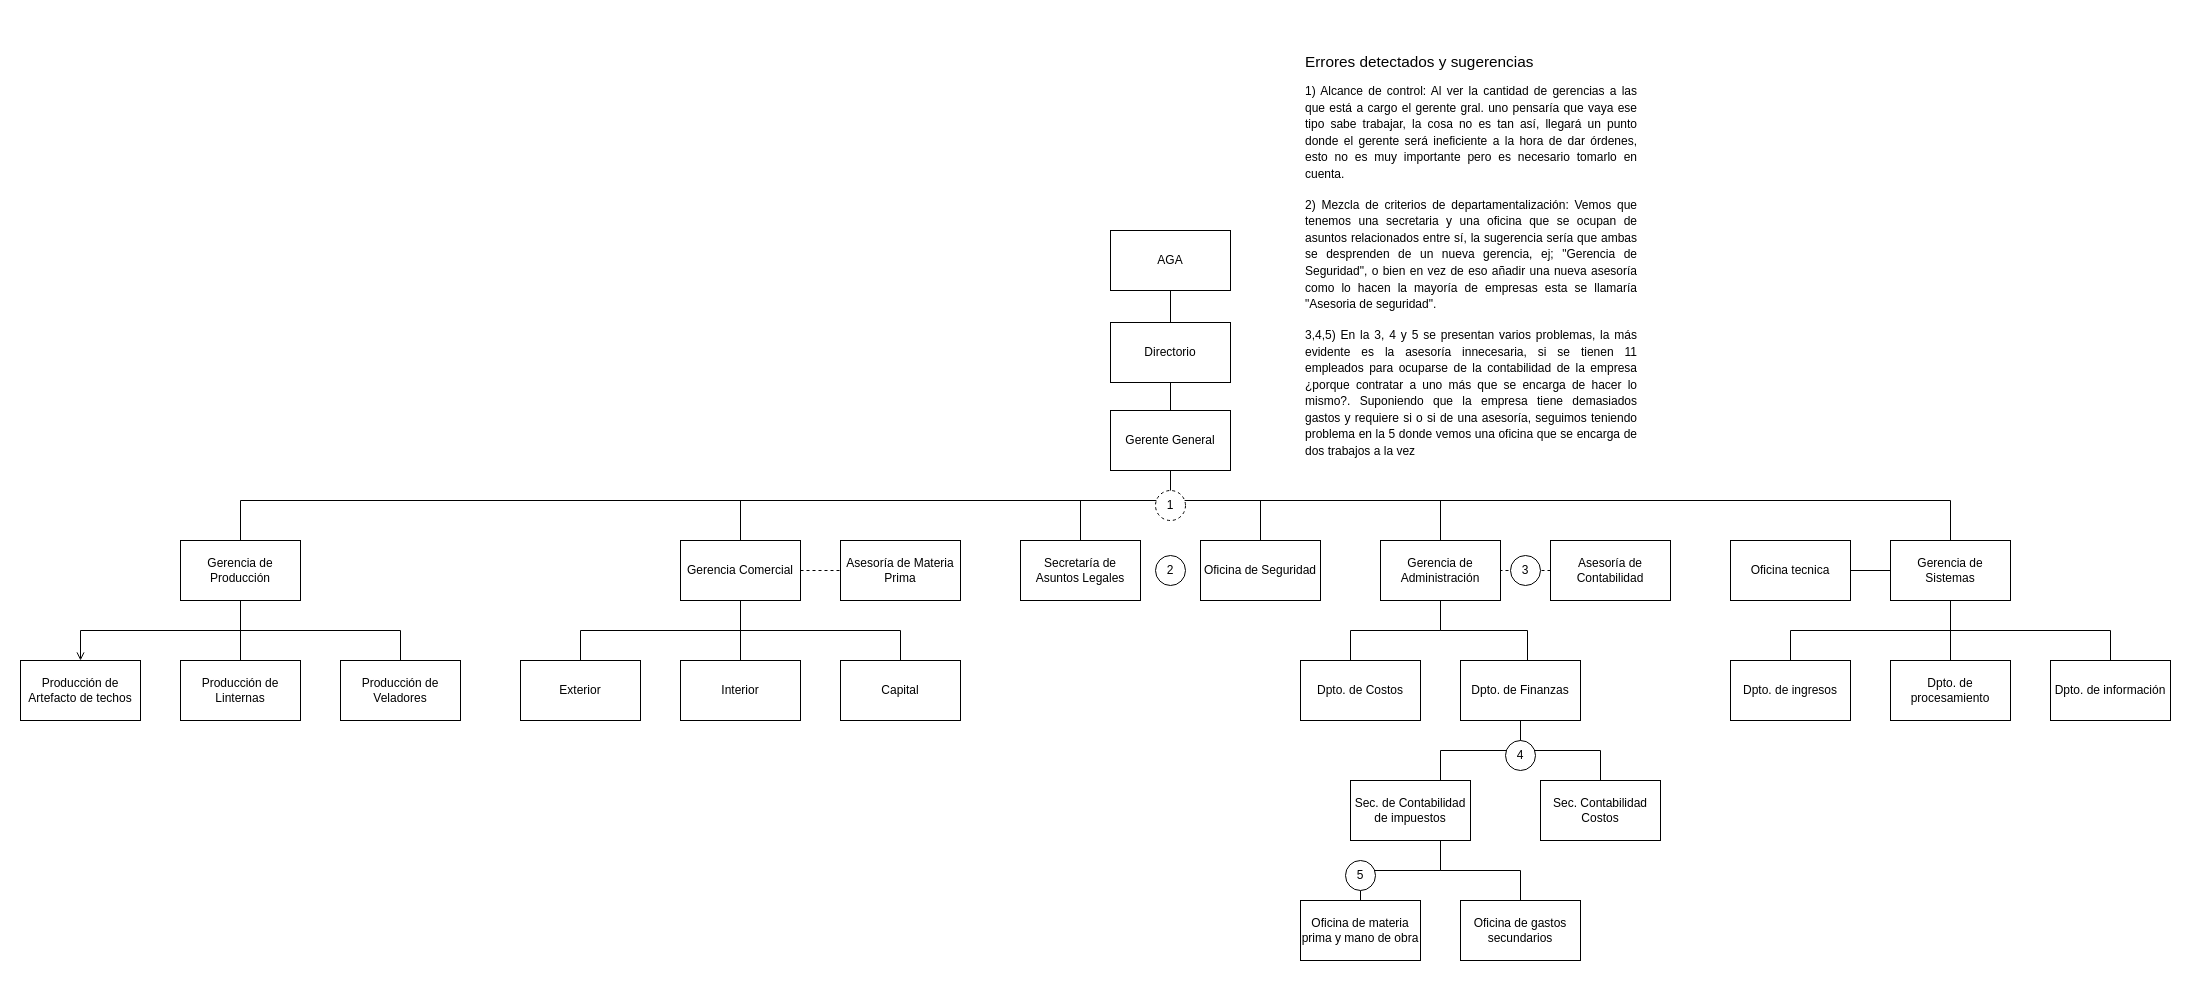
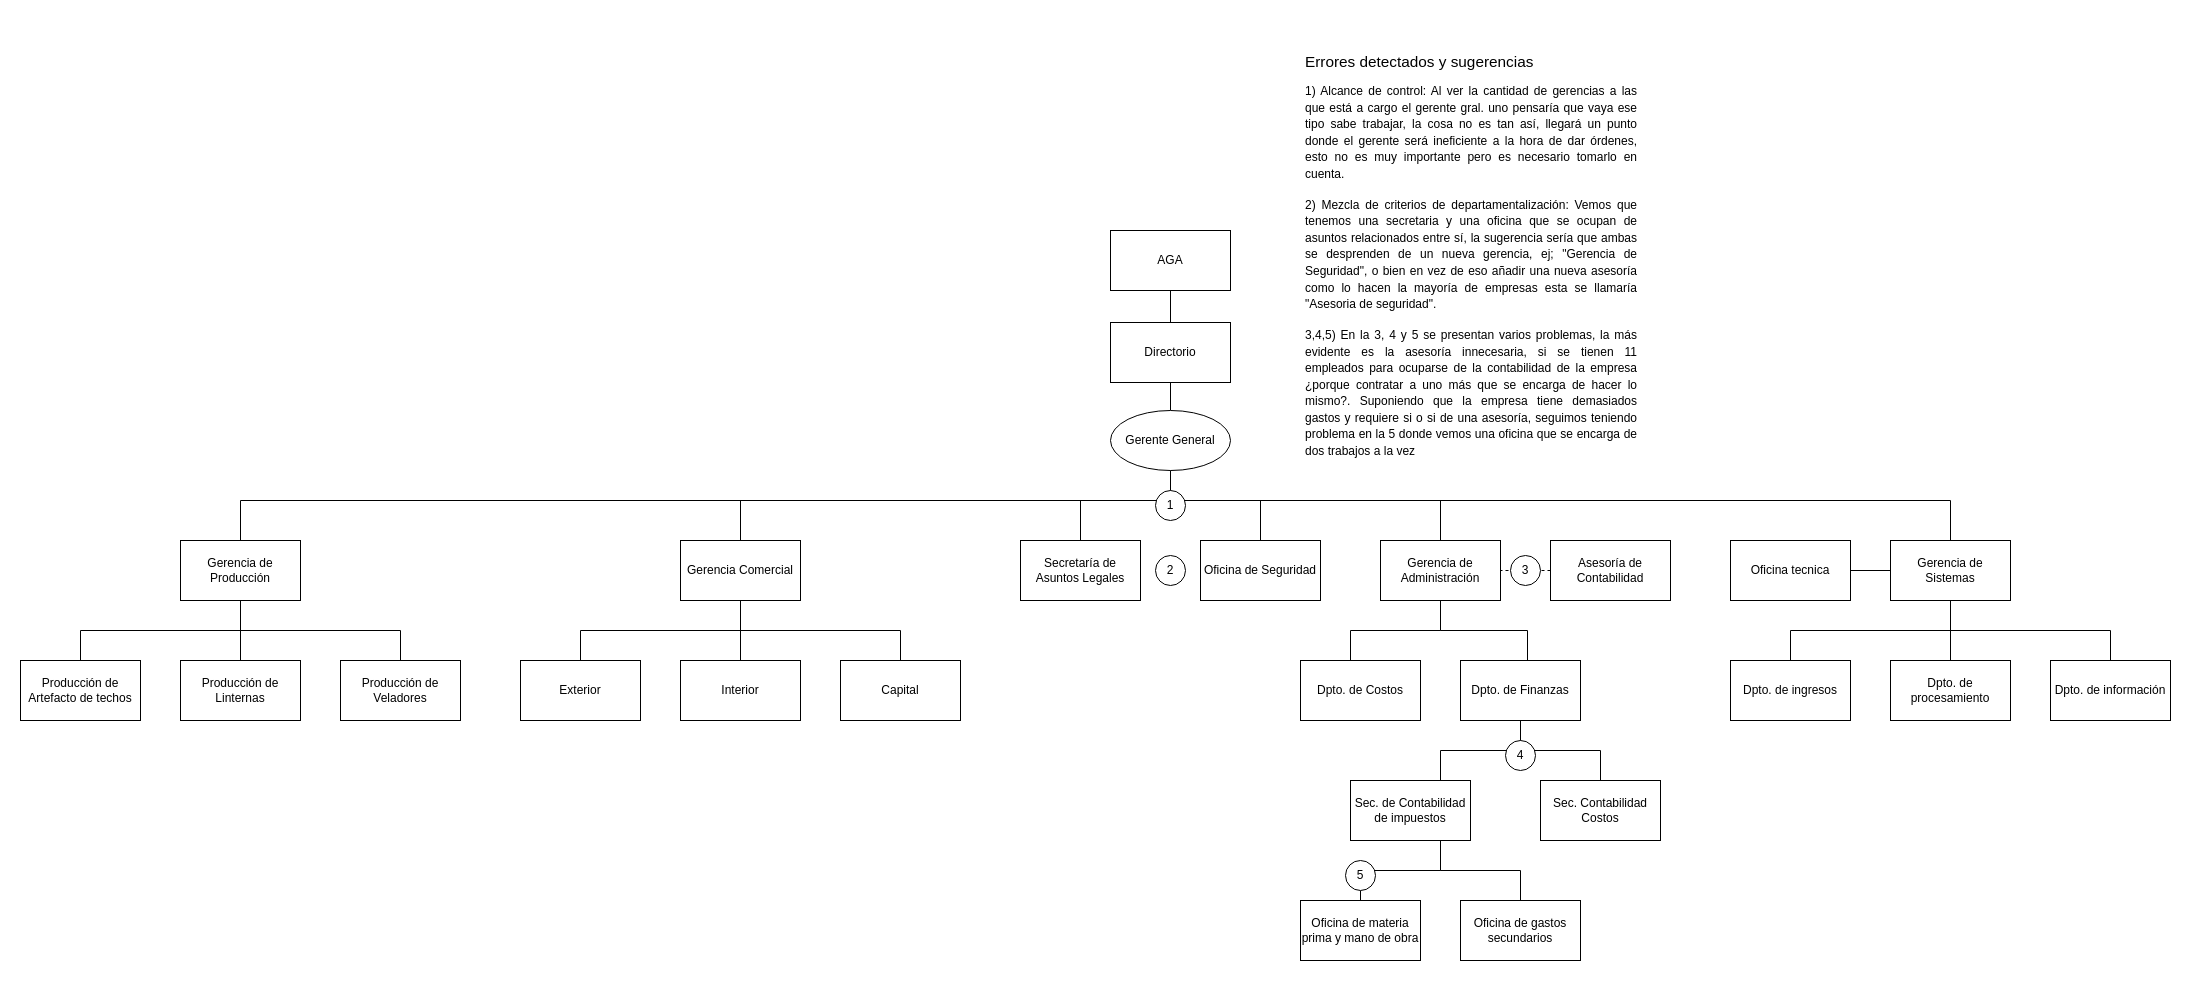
(1171, 441) -> (1171, 441)
(1171, 506) -> (1171, 506)
(821, 571) -> none
(901, 571) -> none
(81, 655) -> (81, 655)
